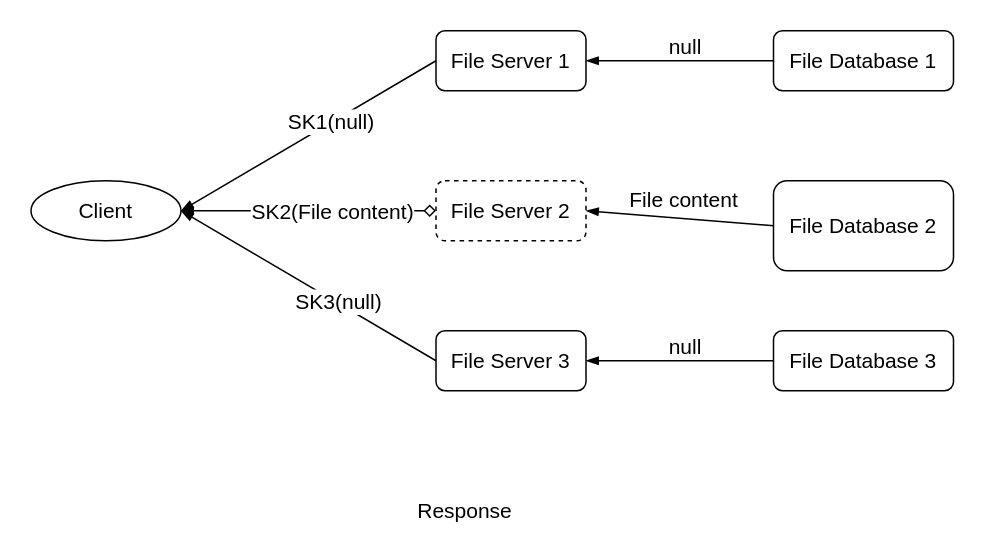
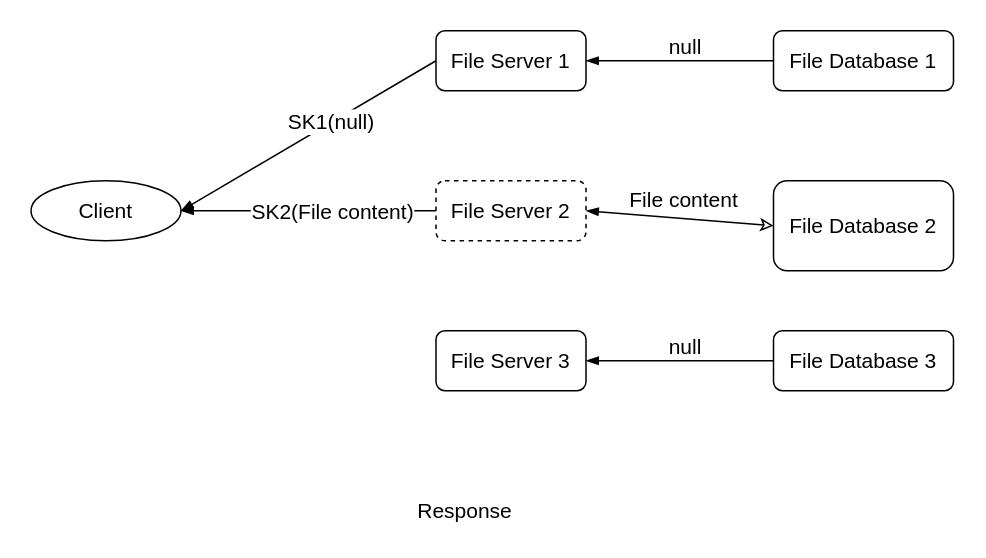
(423, 211) -> (429, 211)
(766, 225) -> (762, 225)
(313, 289) -> none
